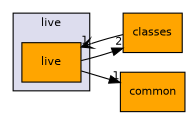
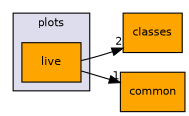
(51, 24) -> (51, 24)
(107, 39) -> none
